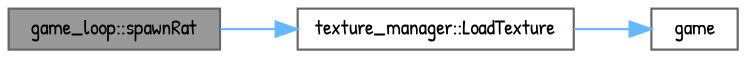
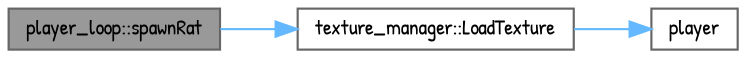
(114, 29) -> (114, 29)
(695, 29) -> (695, 29)
